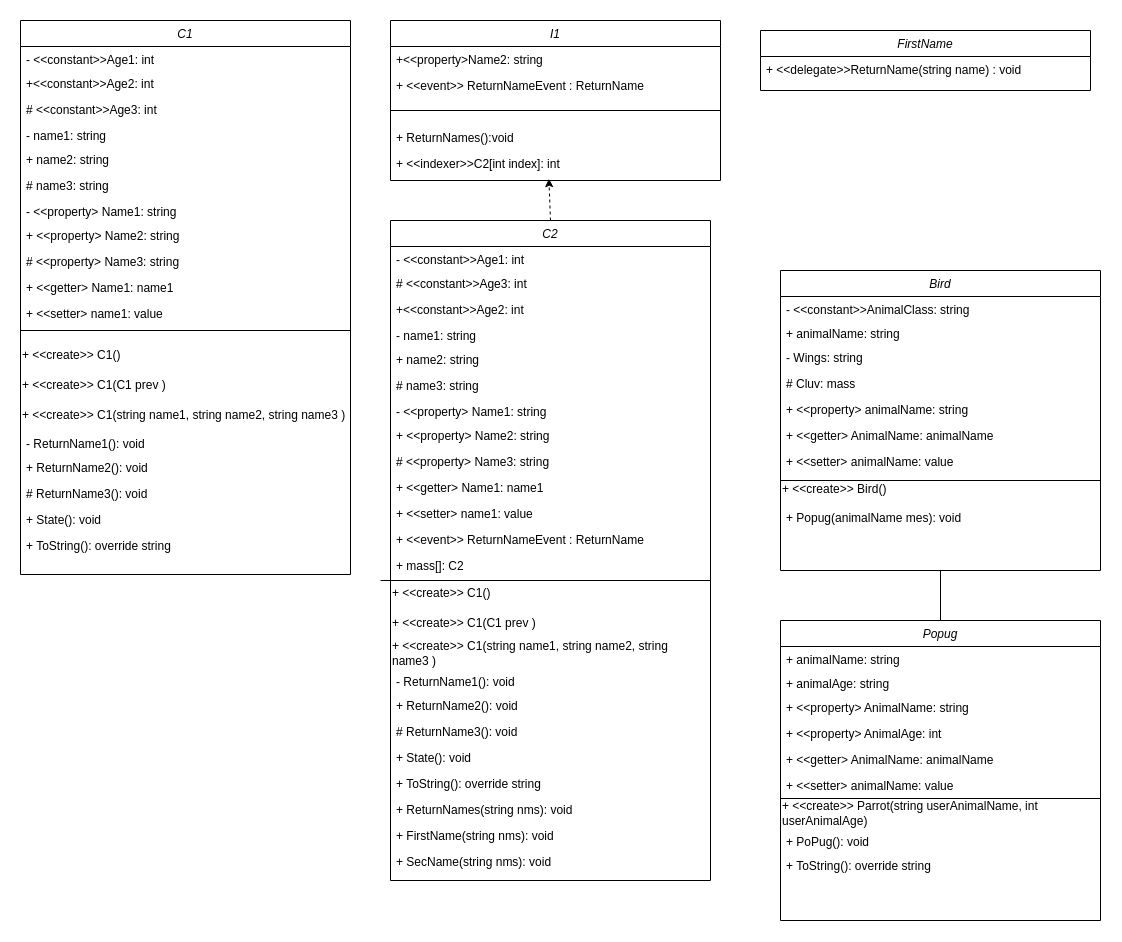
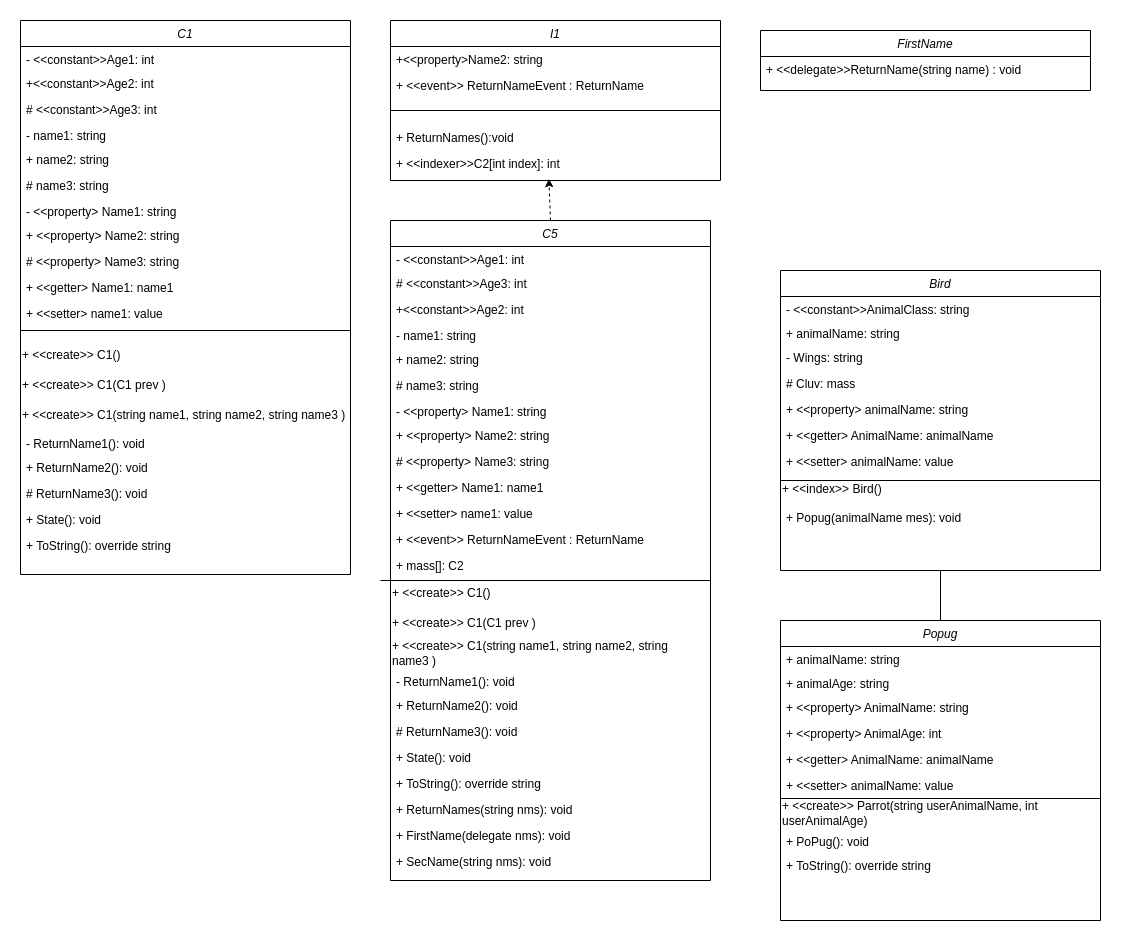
(550, 234) -> (550, 234)
(842, 490) -> (837, 490)
(483, 836) -> (489, 836)
